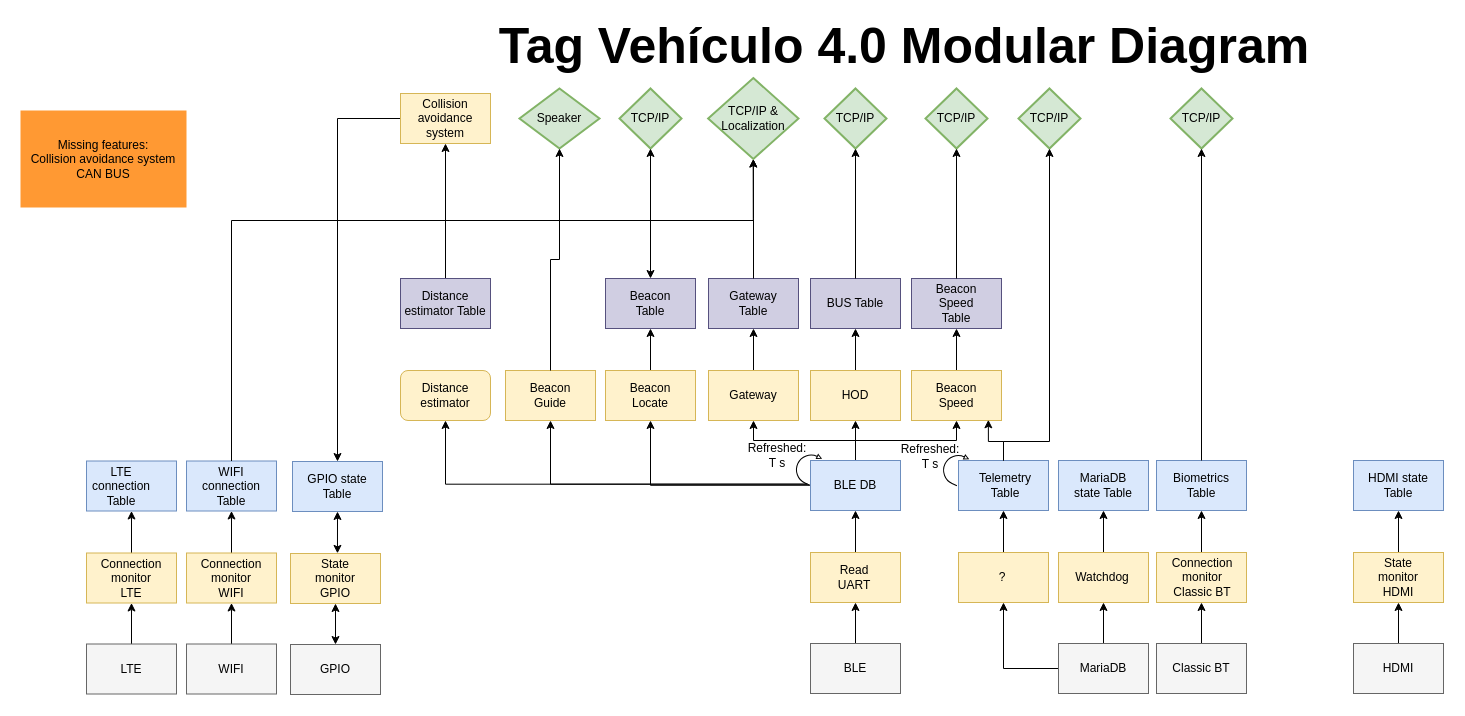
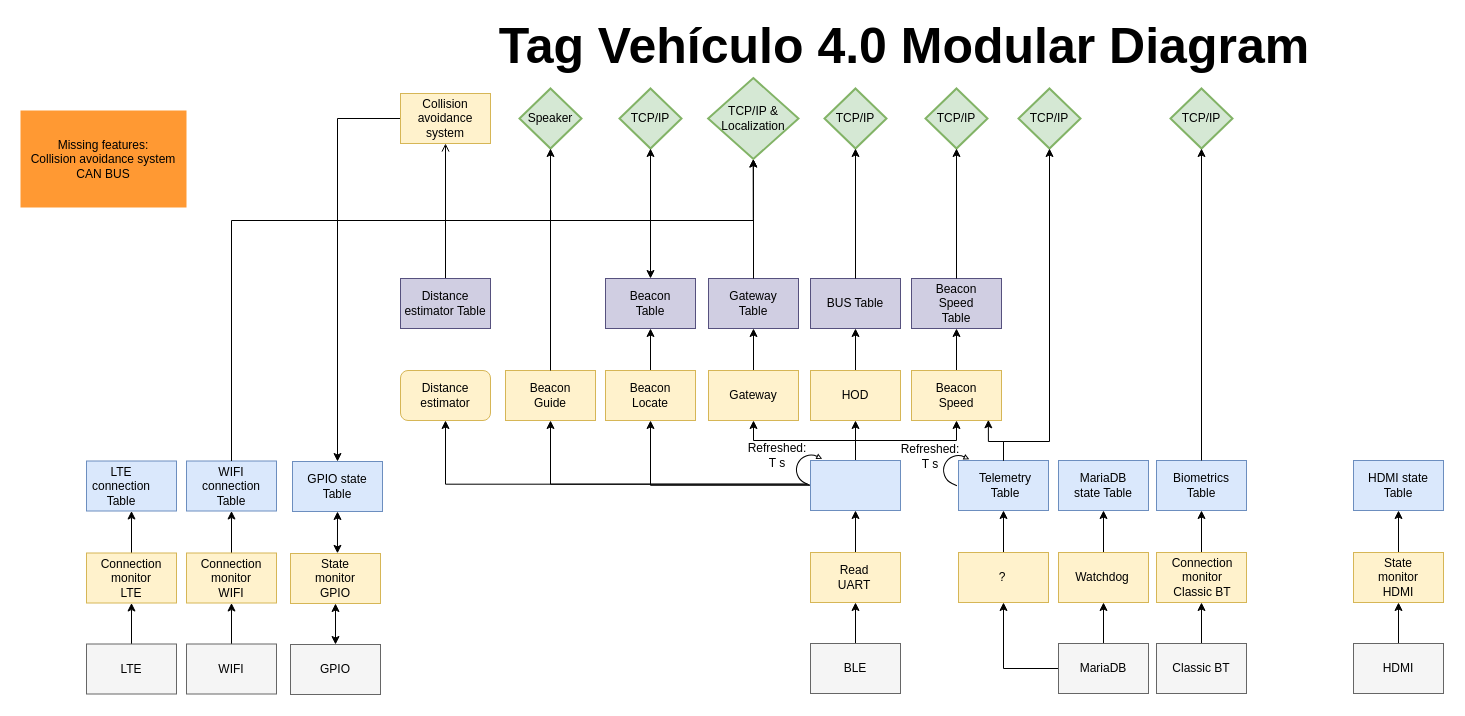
(560, 119) -> (551, 119)
(446, 152) -> (446, 150)
(856, 486) -> none
